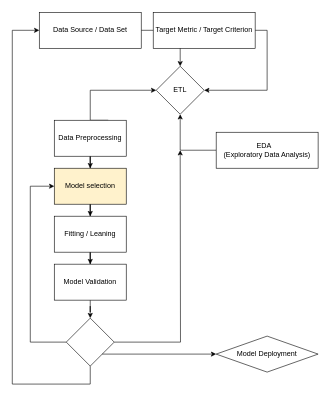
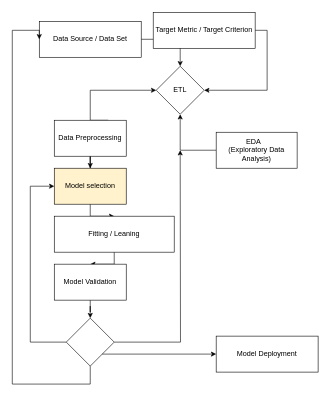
(90, 30) -> (90, 39)
(267, 150) -> (257, 150)
(90, 234) -> (114, 234)
(267, 354) -> (267, 354)
